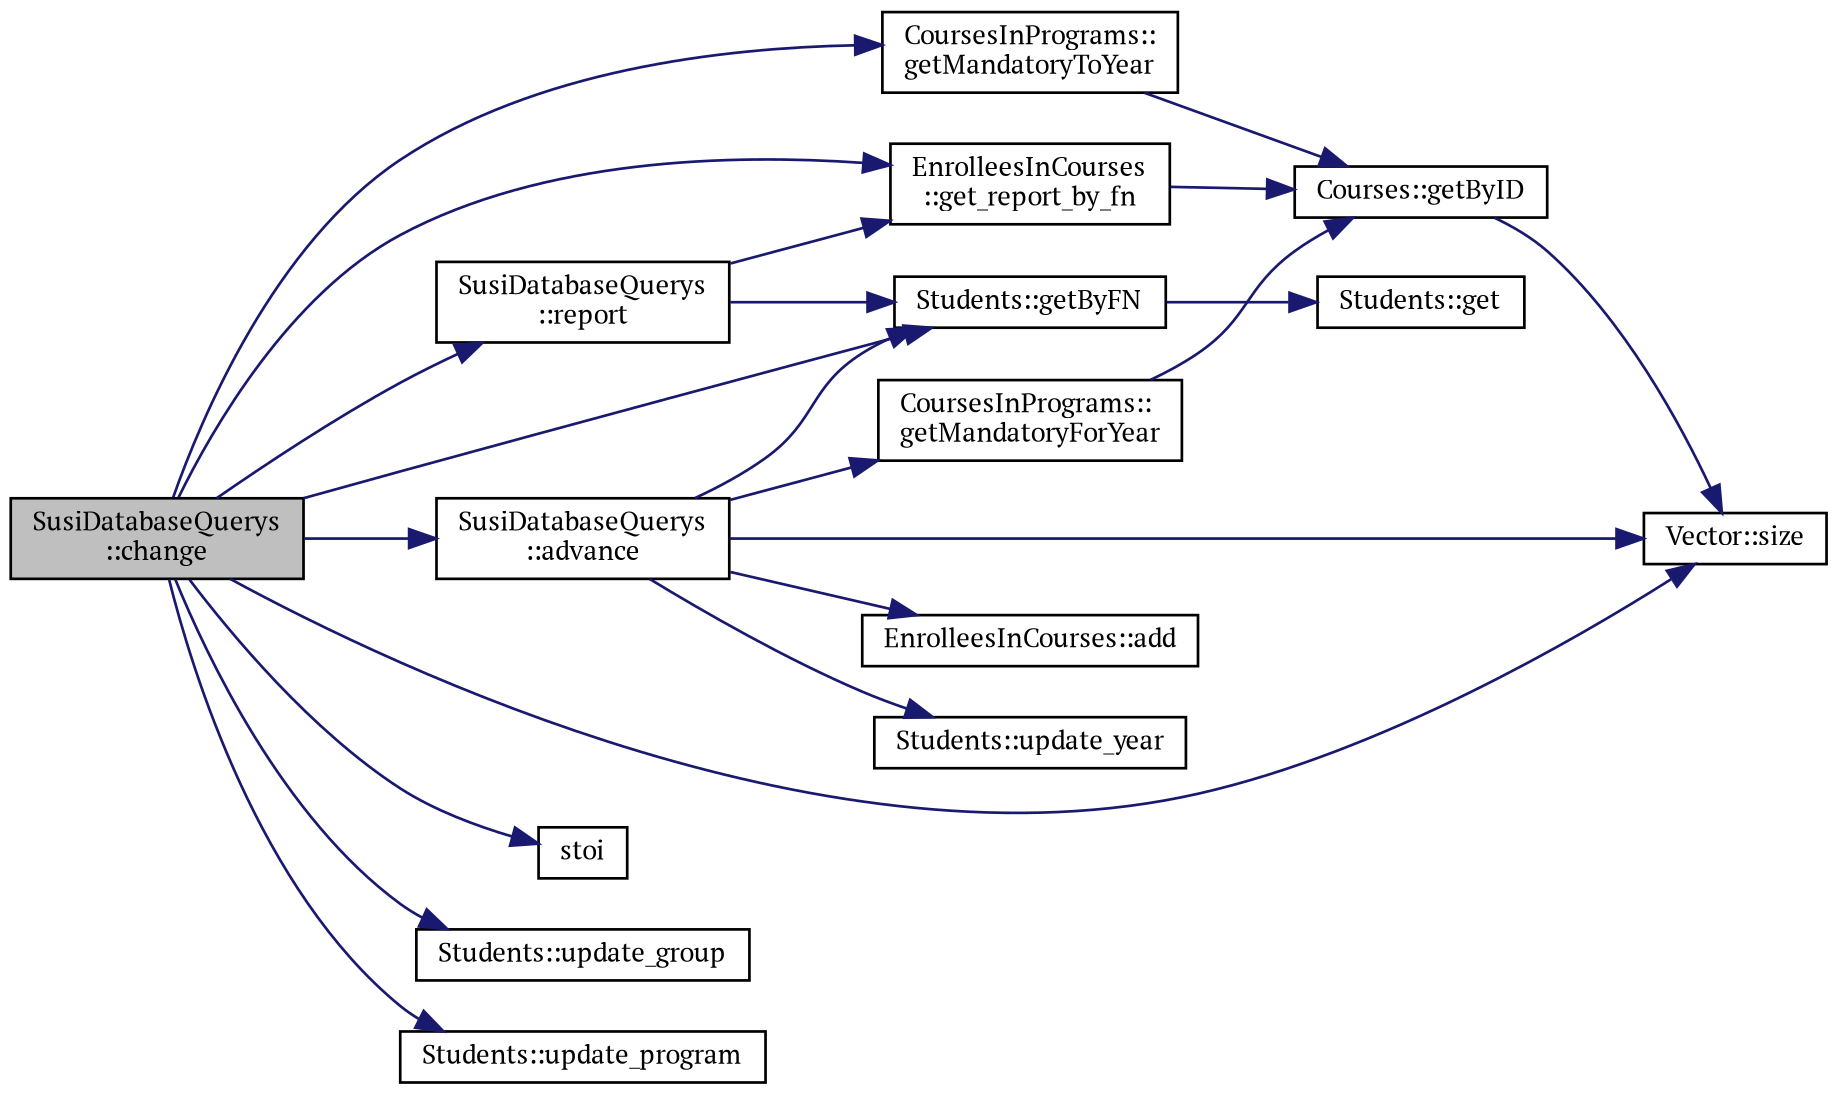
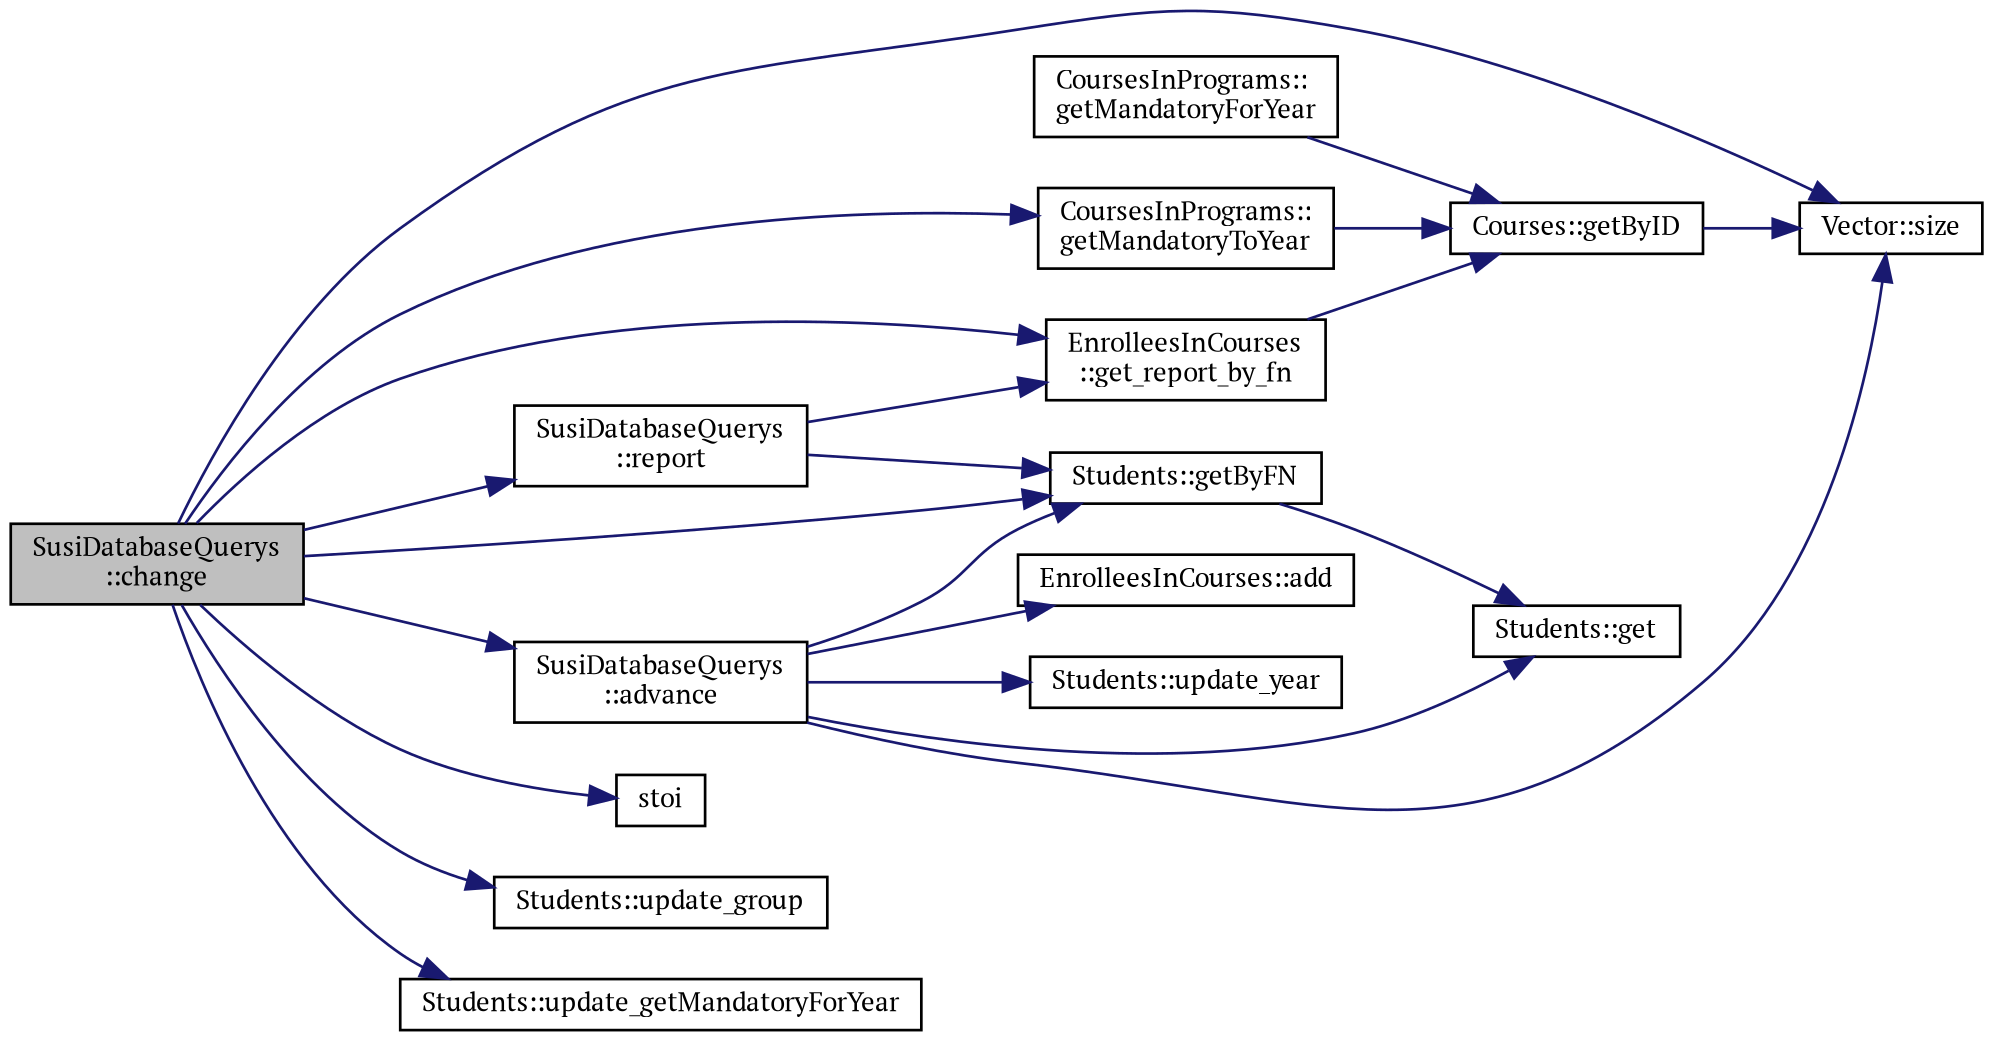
(791, 484) -> (1164, 753)
(583, 1057) -> (661, 1005)
